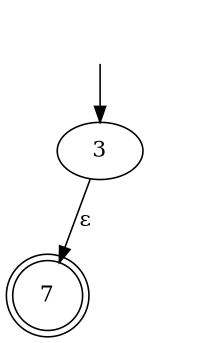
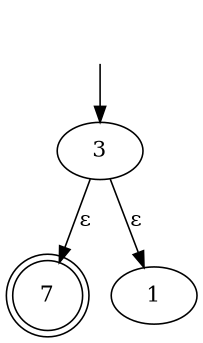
none -> (154, 296)
